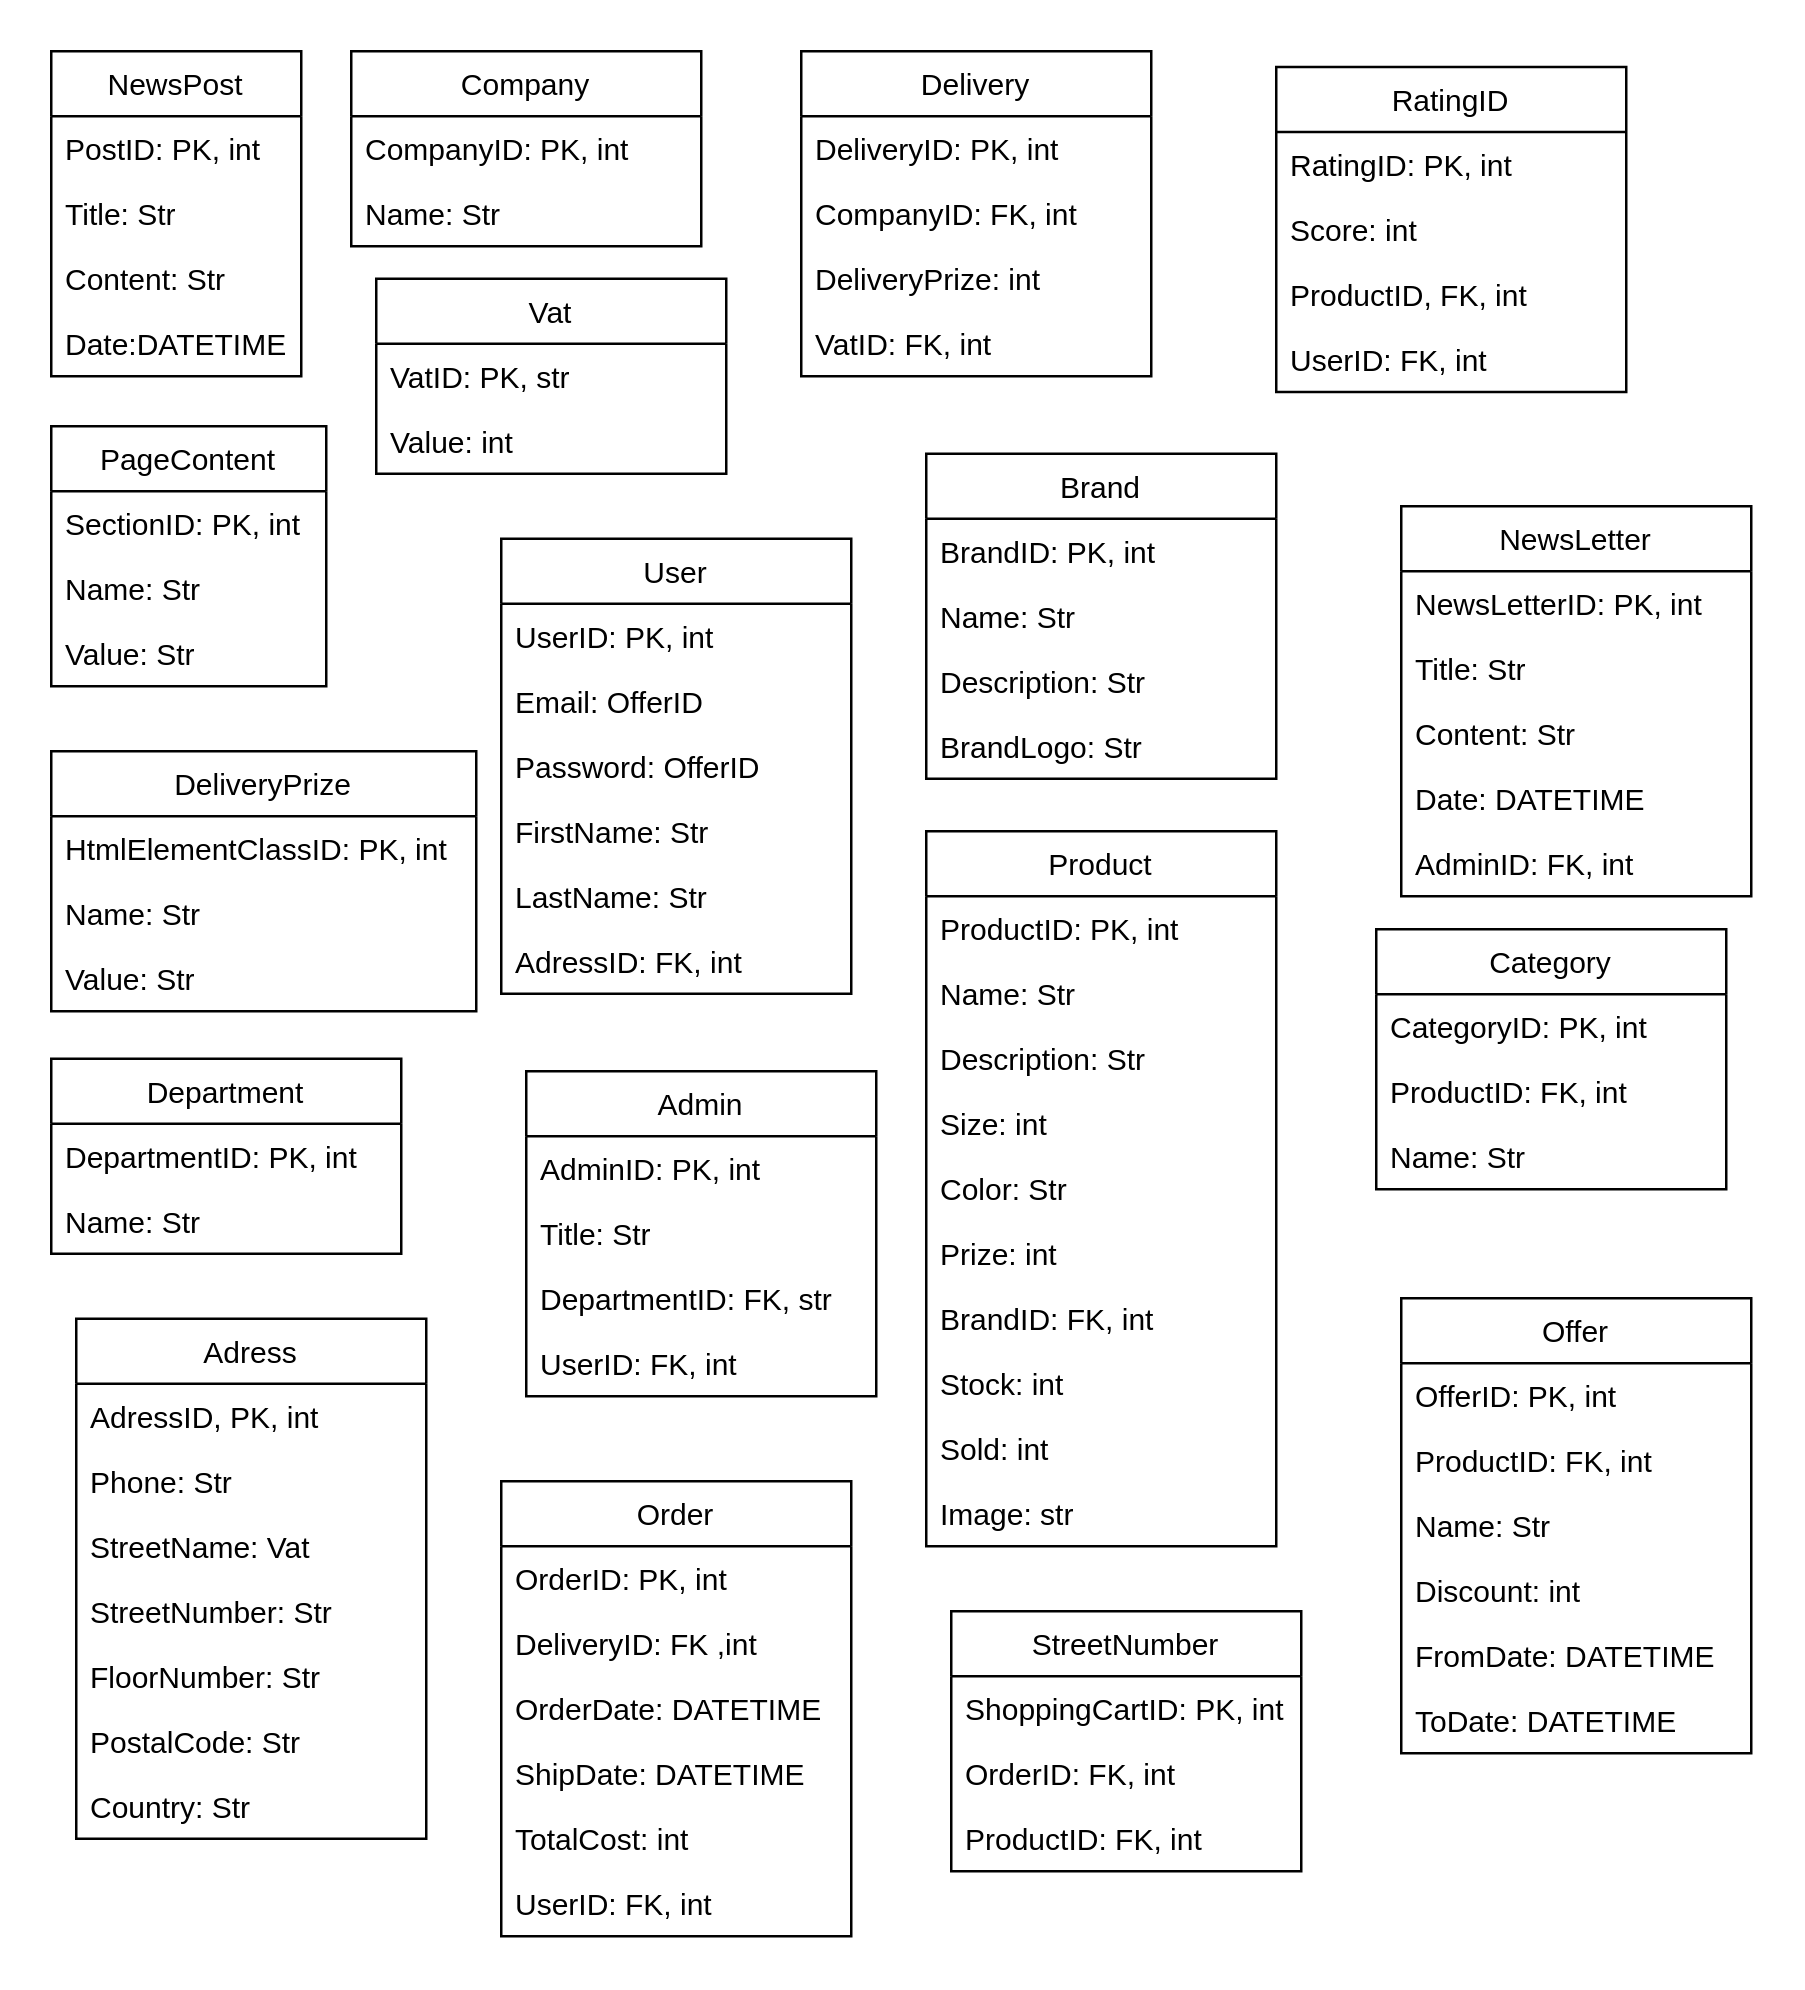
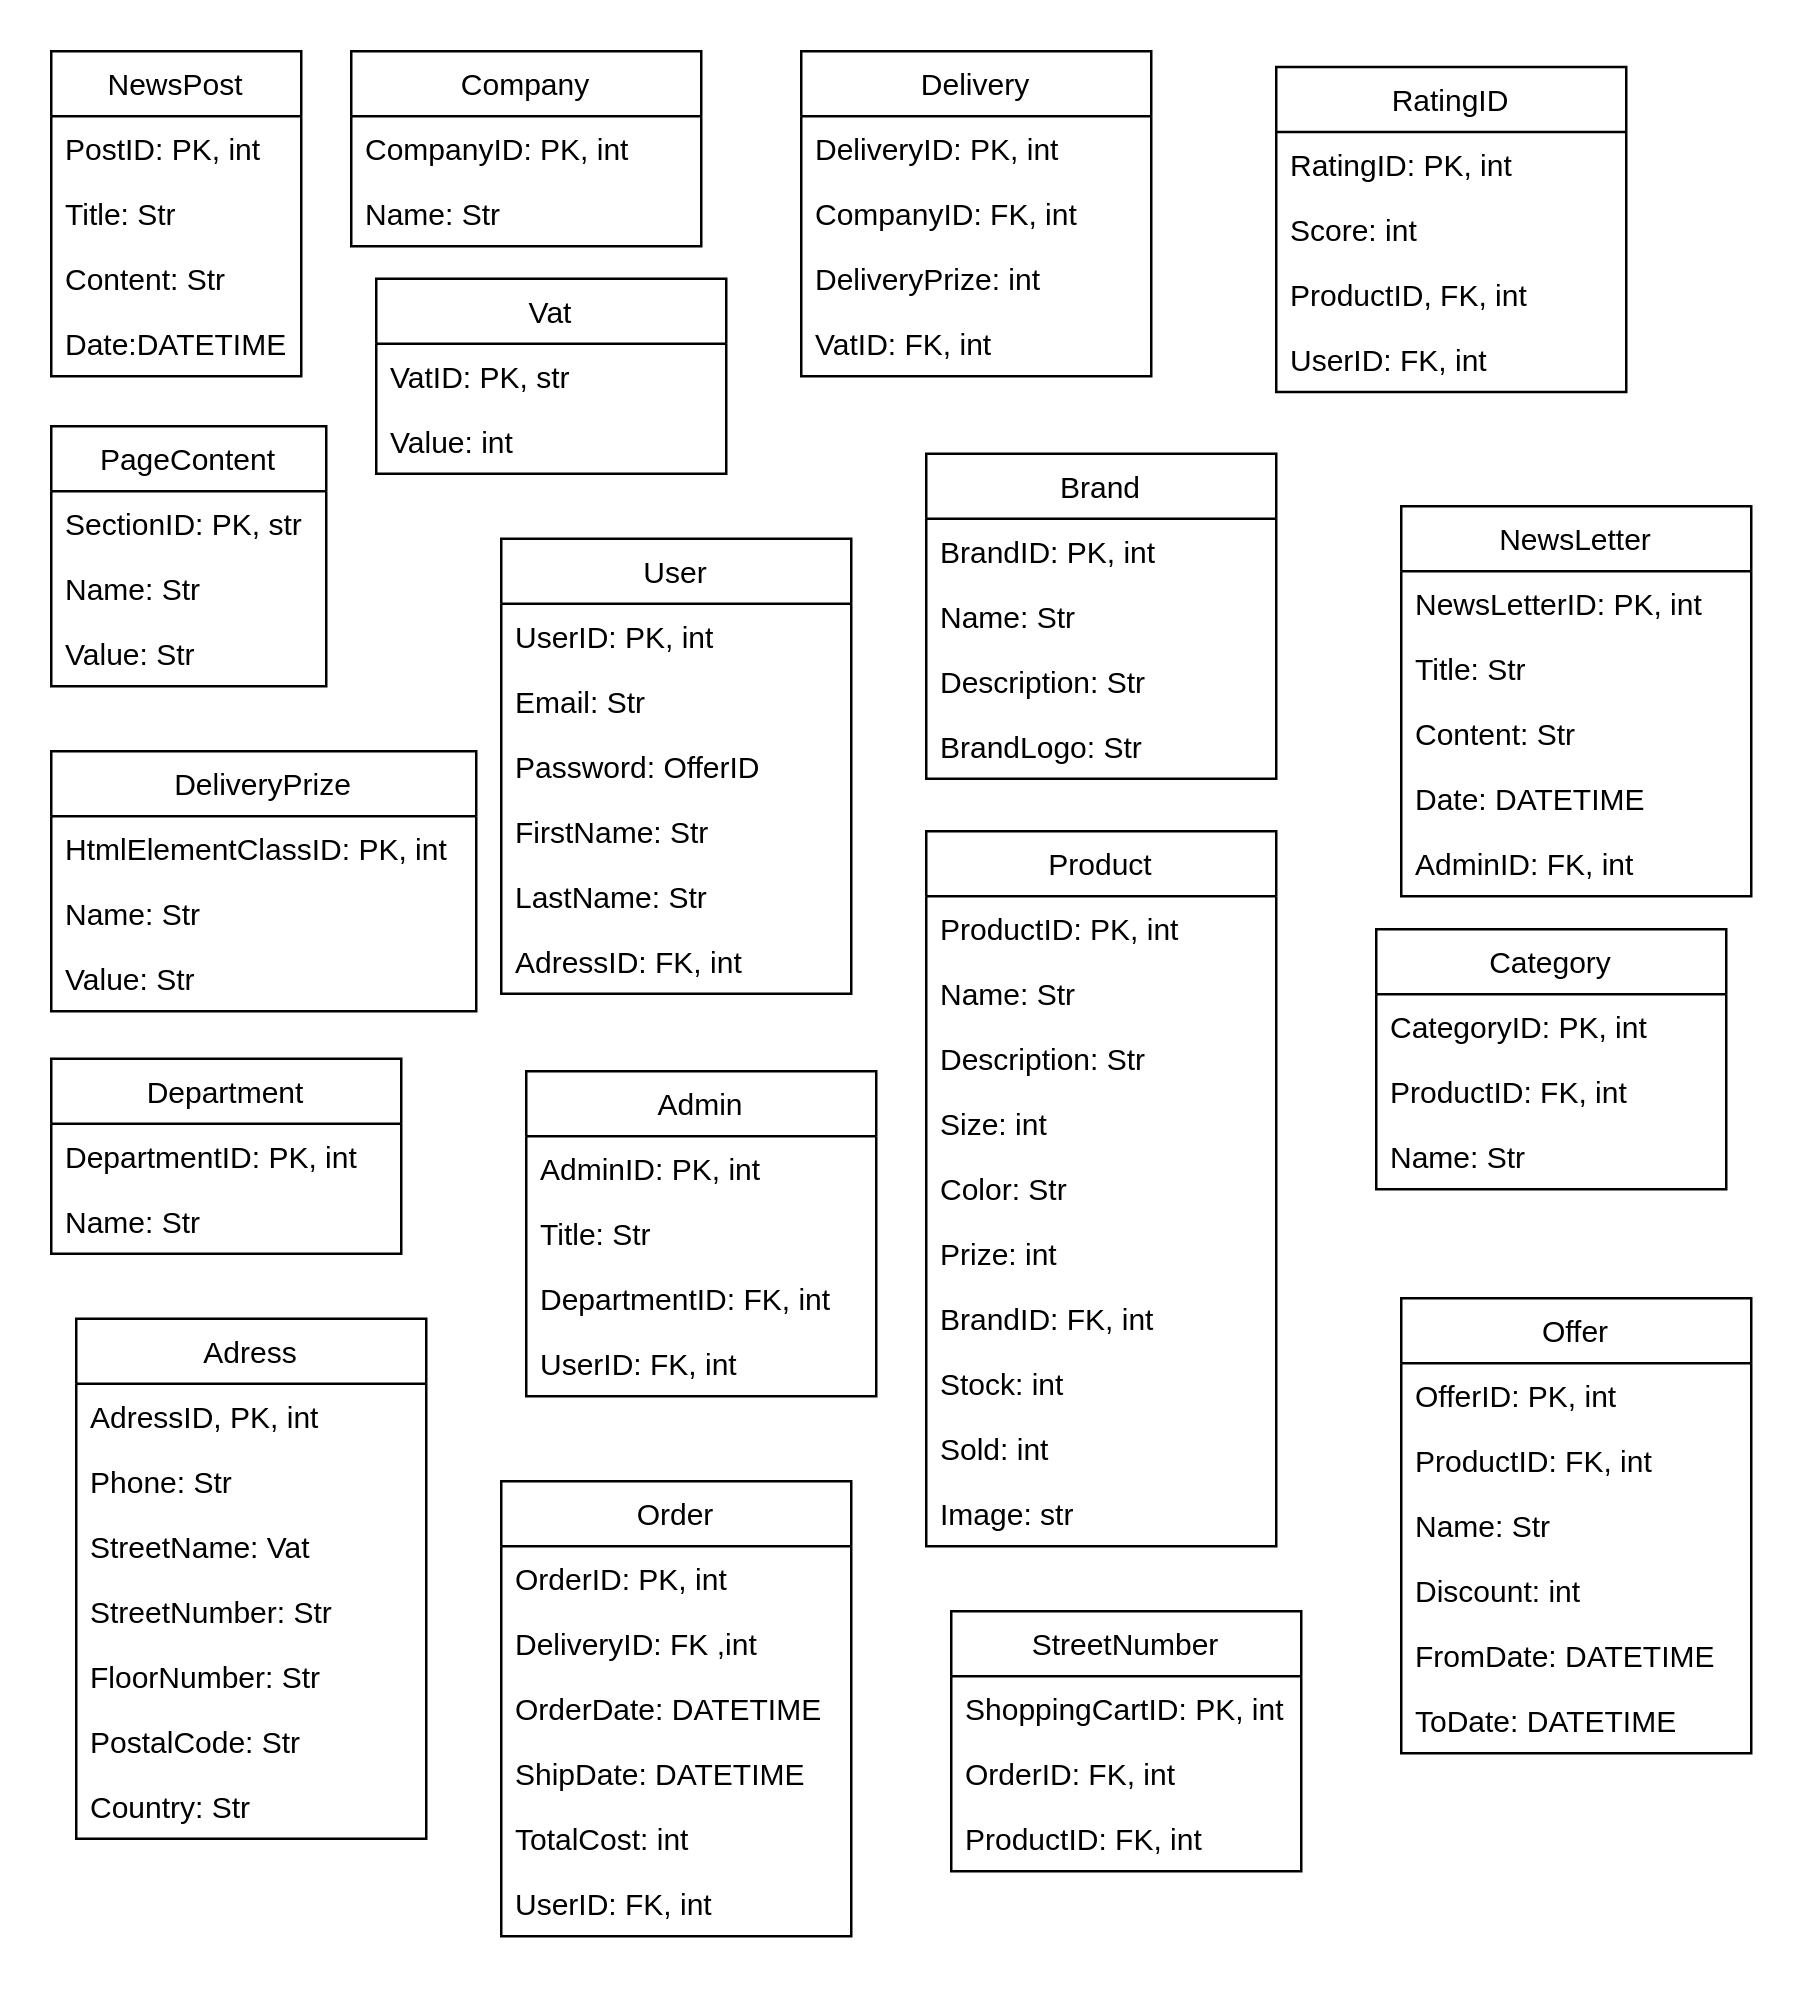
(193, 525) -> (197, 525)
(617, 703) -> (583, 703)
(701, 1300) -> (697, 1300)
